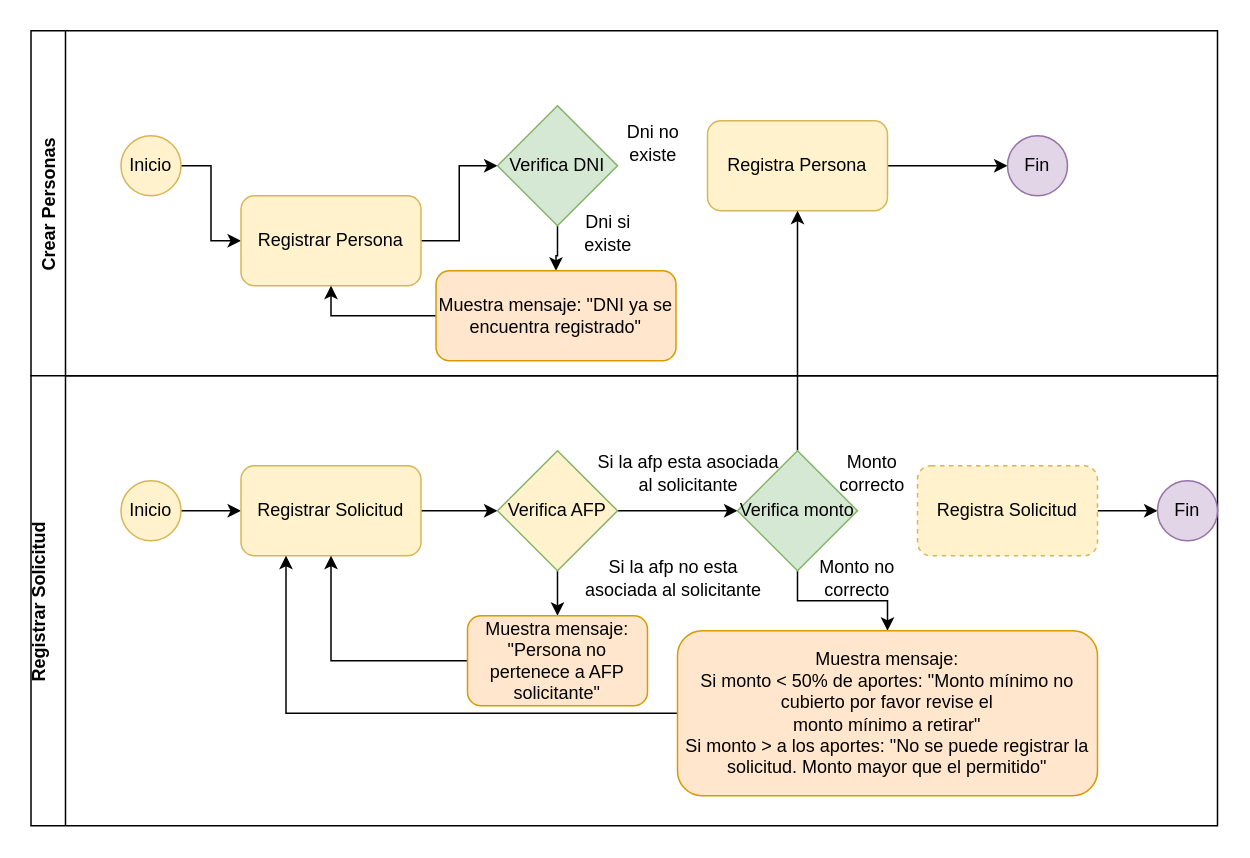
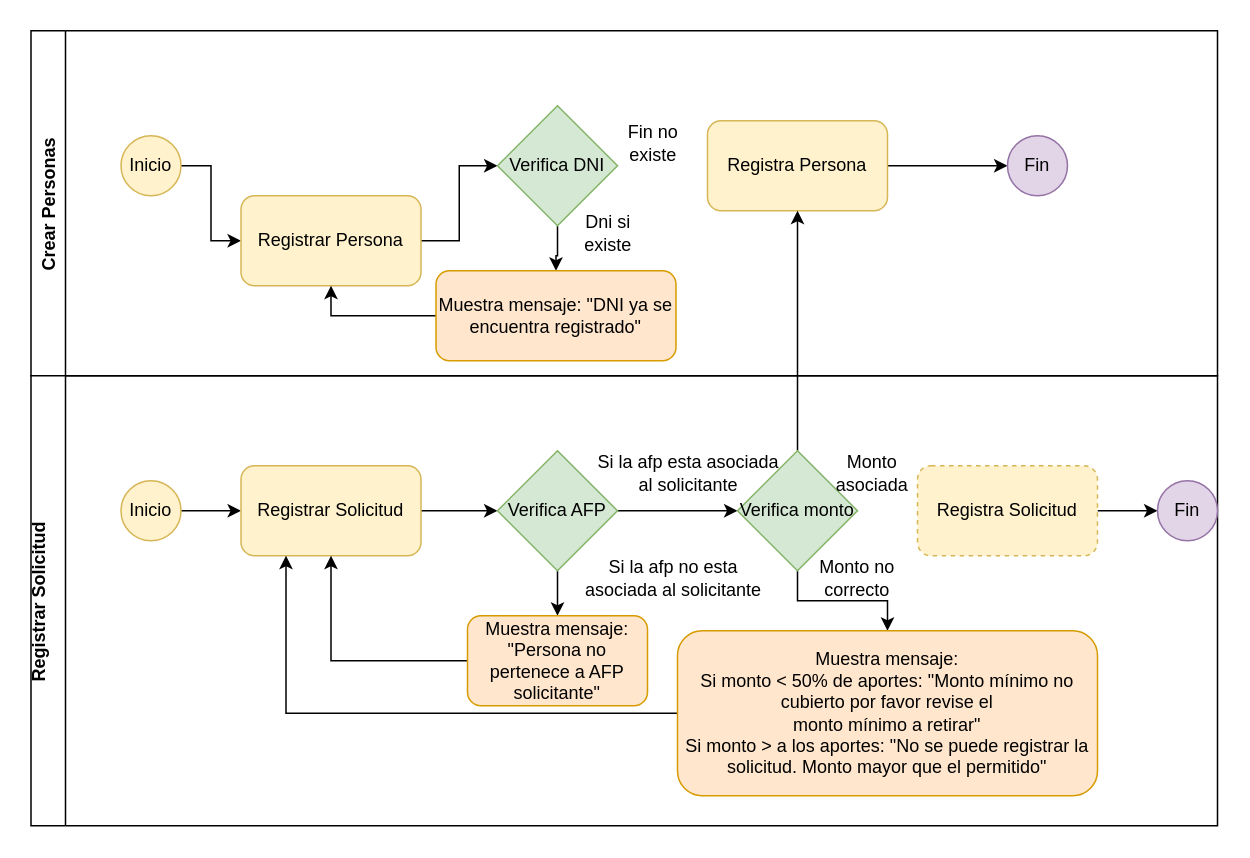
(653, 143) -> (653, 143)
(872, 473) -> (872, 473)
(557, 511) -> (557, 511)
